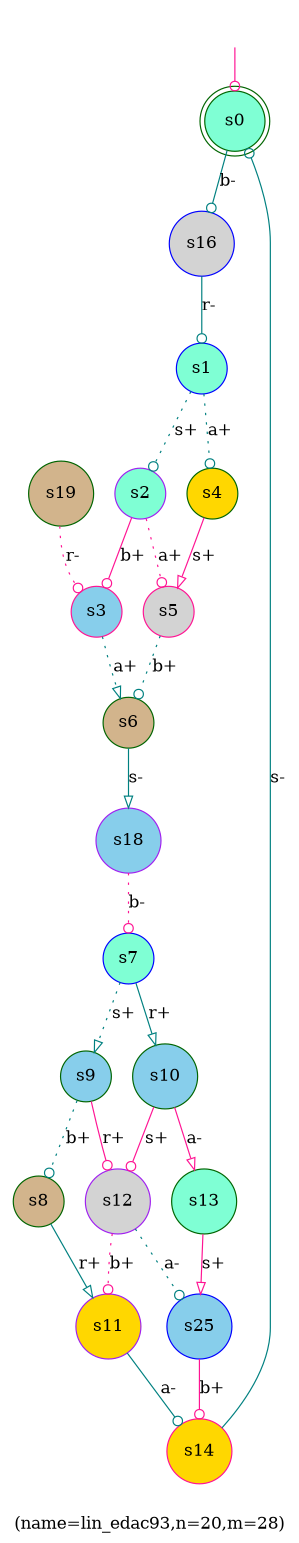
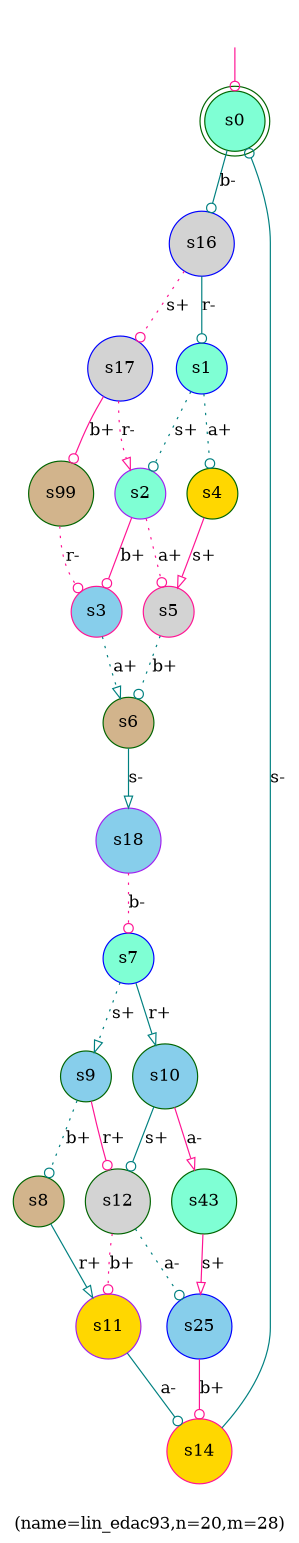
none -> (120, 369)
(61, 494) -> (61, 494)
(143, 1134) -> (143, 1134)
(118, 1201) -> (118, 1201)
(204, 1201) -> (204, 1201)
